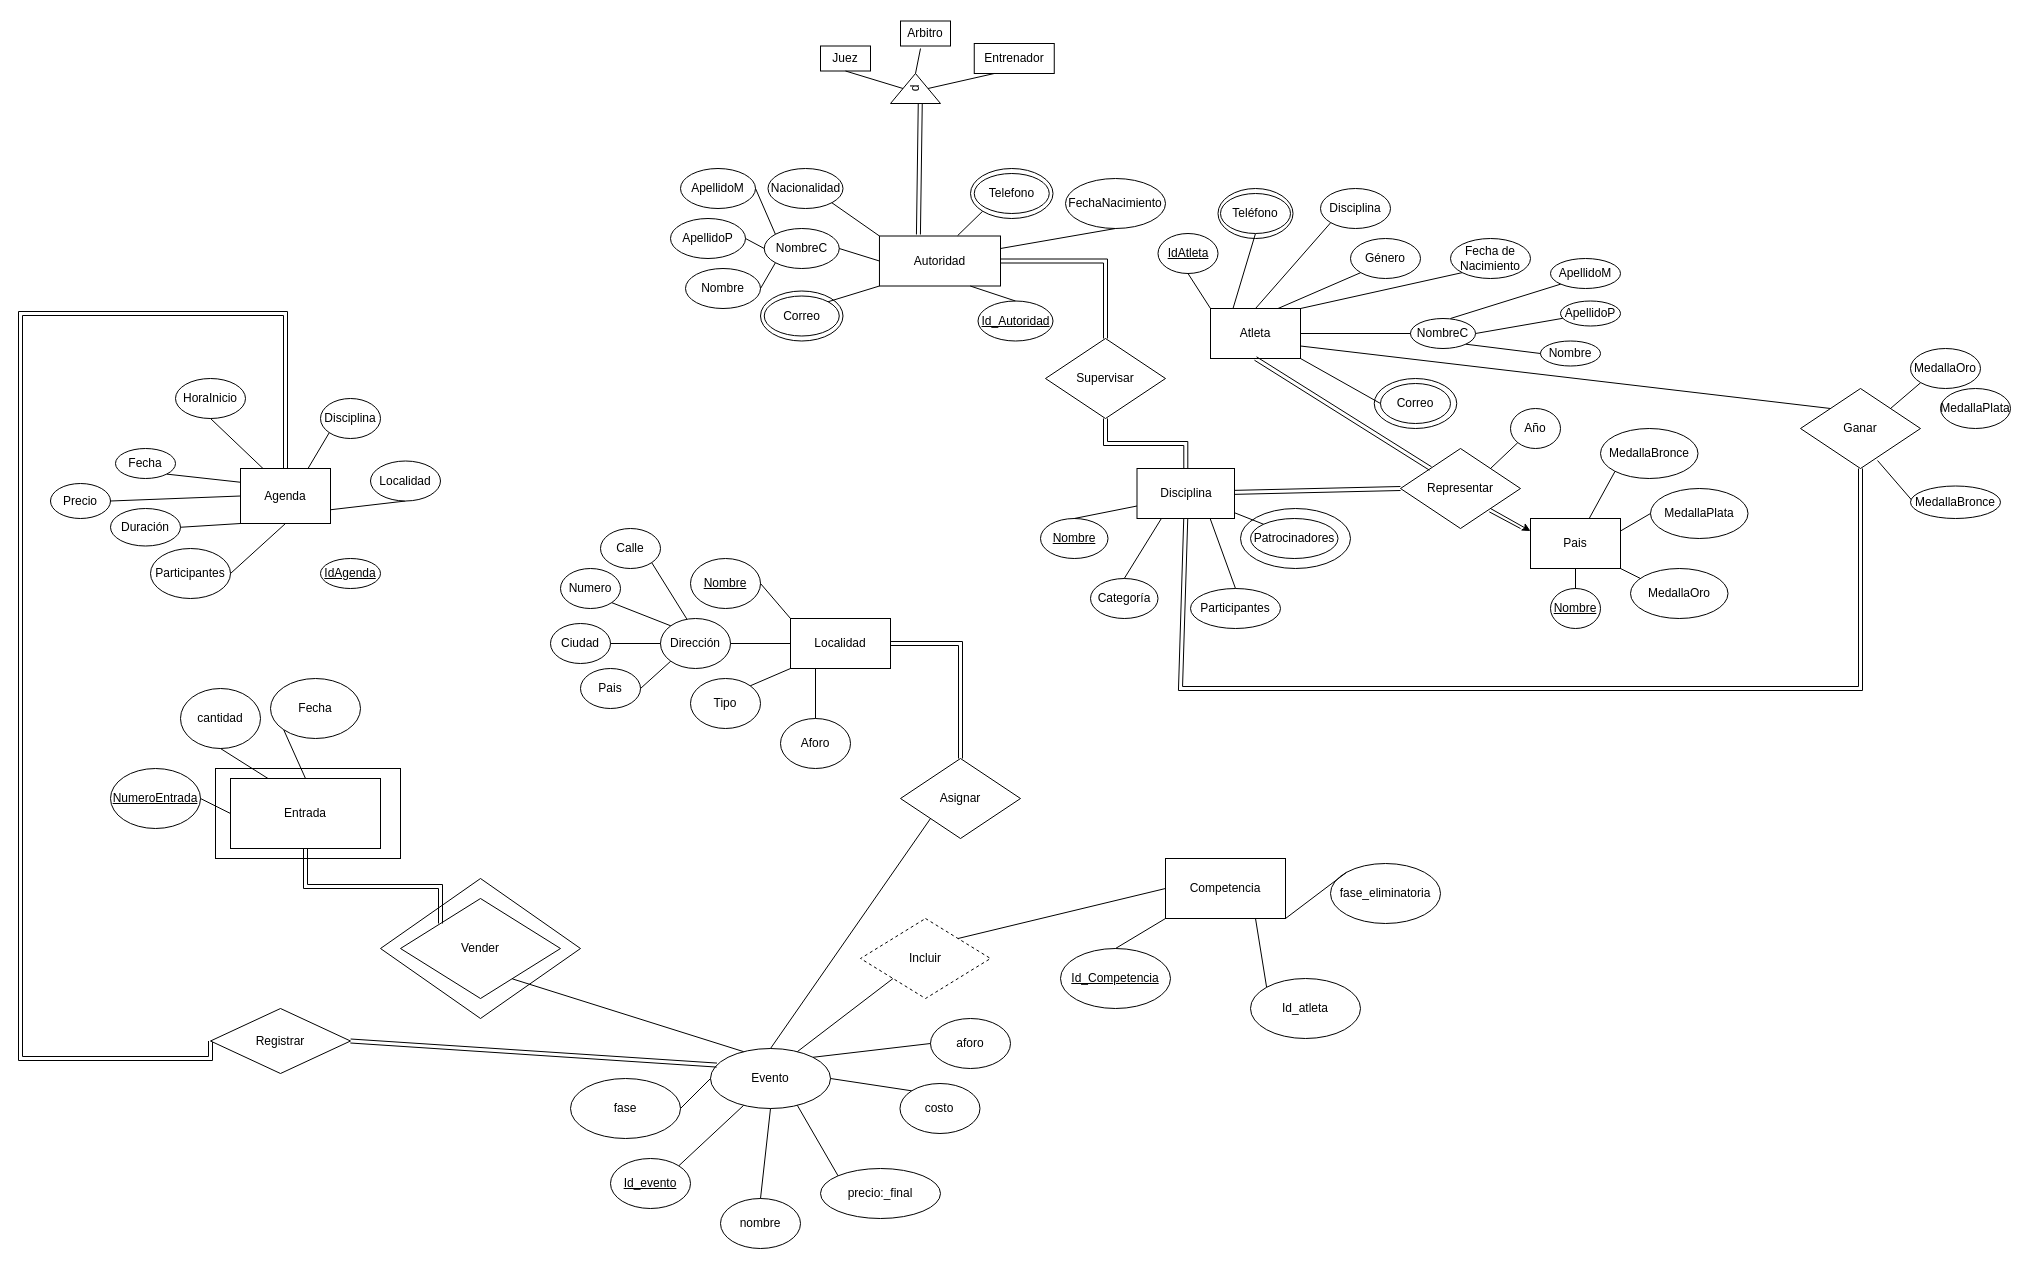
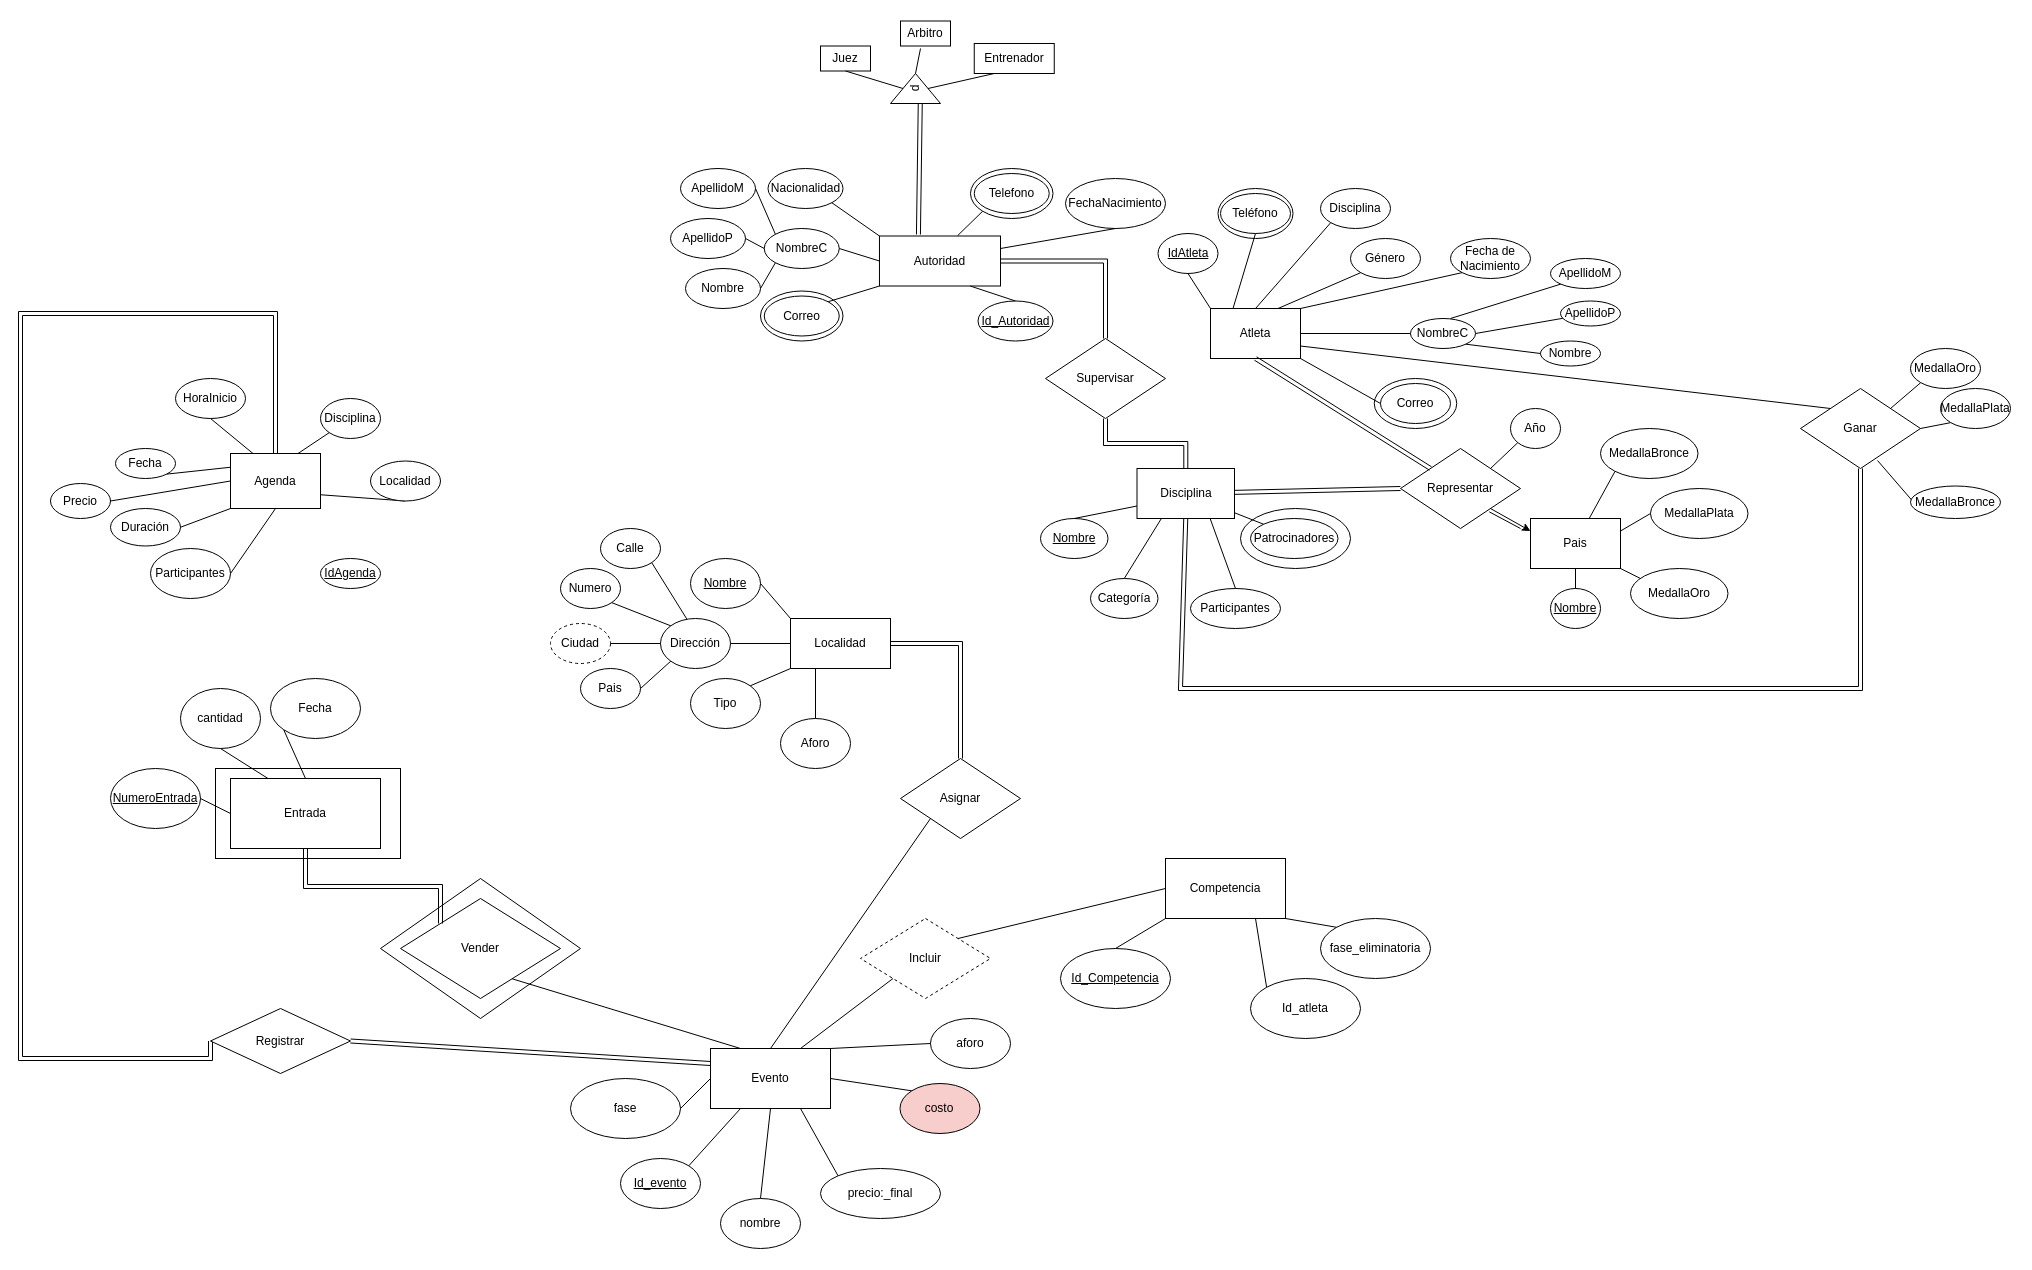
none -> (1935, 426)
(286, 496) -> (276, 481)
(581, 644) -> (581, 644)
(1386, 894) -> (1376, 949)
(771, 1079) -> (771, 1079)
(940, 1109) -> (940, 1109)
(651, 1184) -> (661, 1184)
